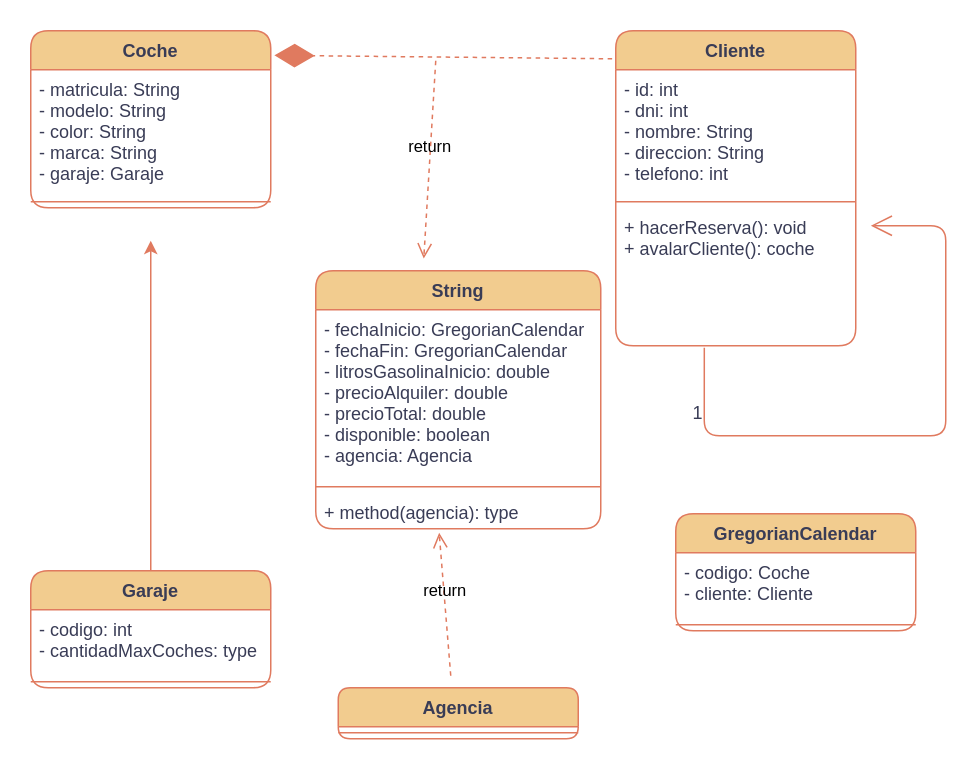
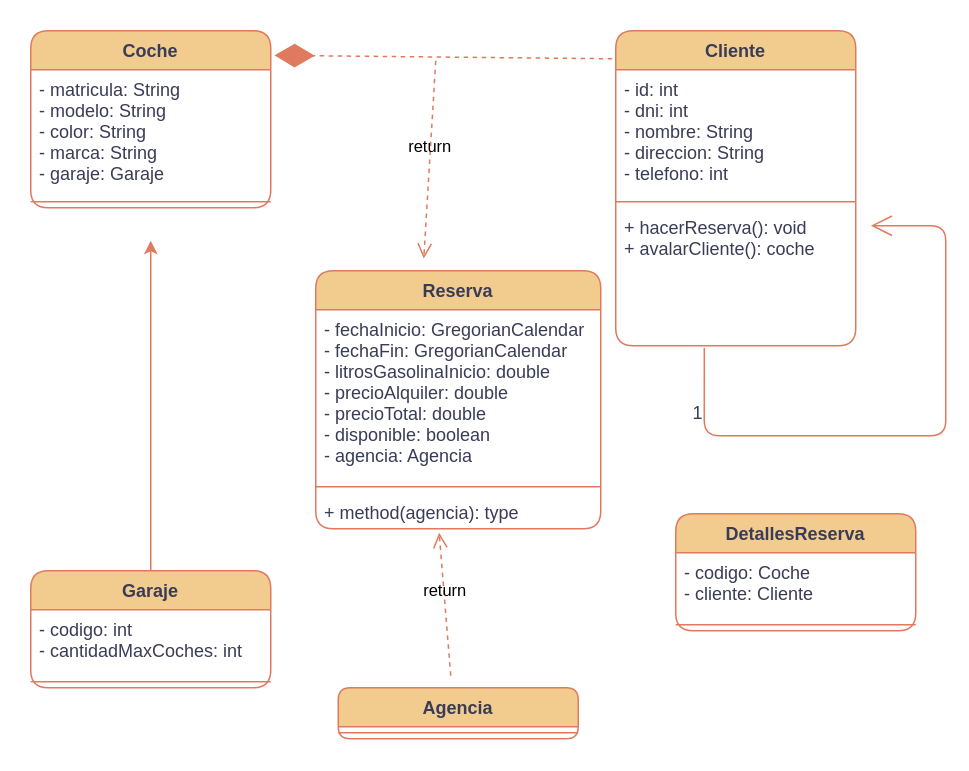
(458, 291) -> (458, 291)
(795, 534) -> (795, 534)
(93, 630) -> (93, 630)
